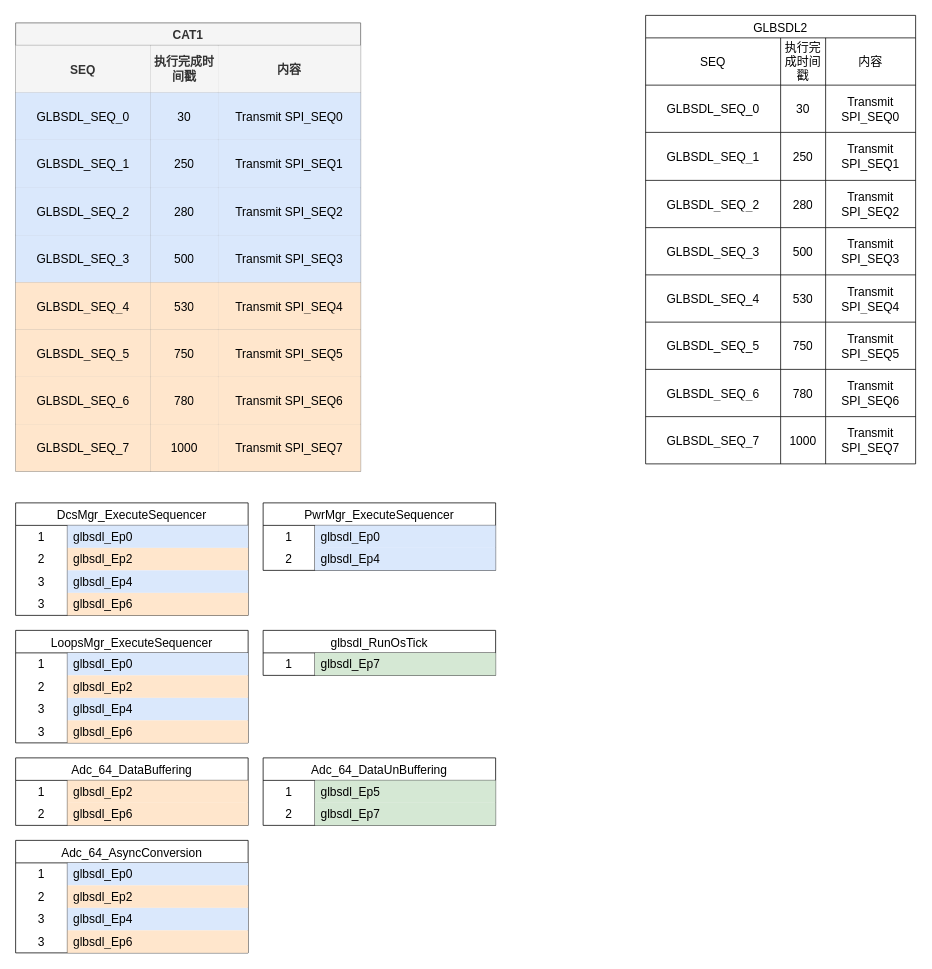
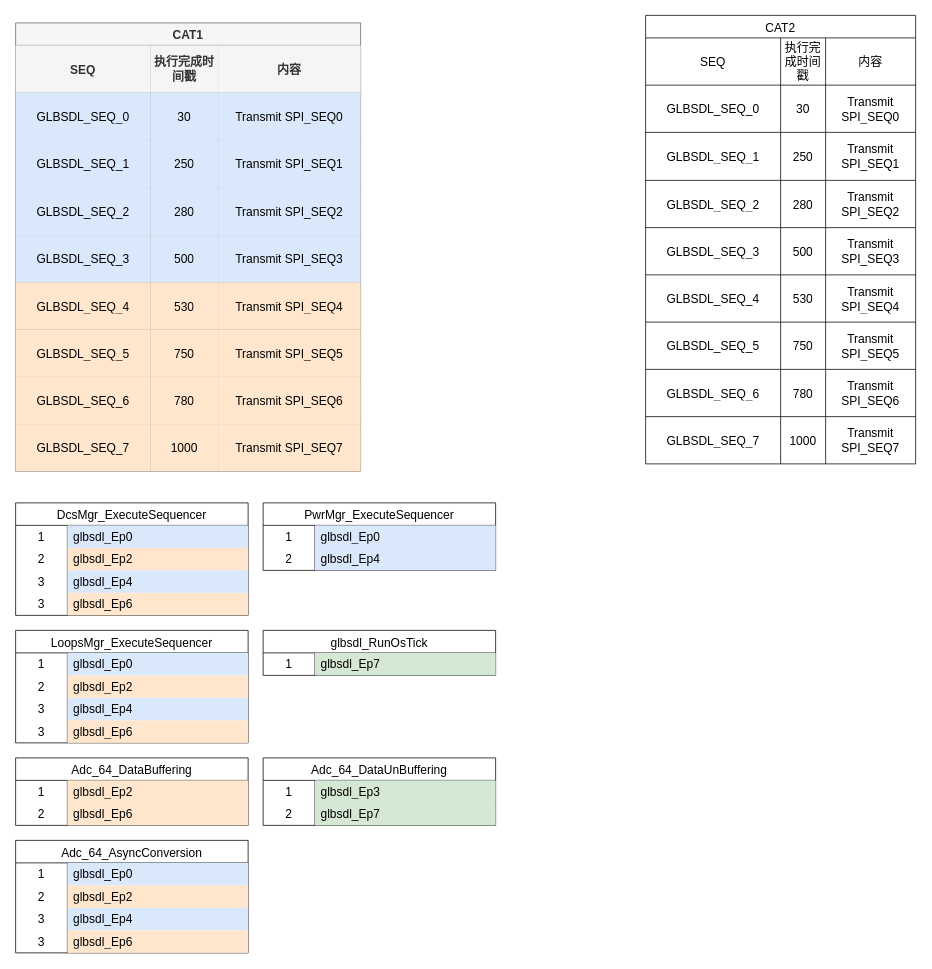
(780, 28) -> (780, 28)
(351, 792) -> (351, 792)
